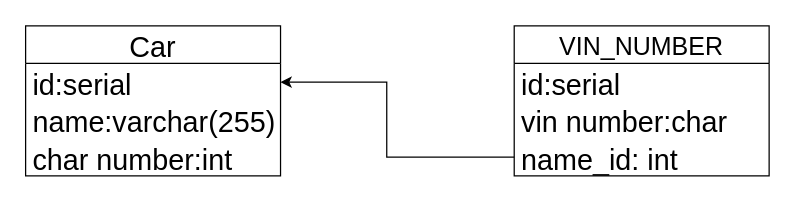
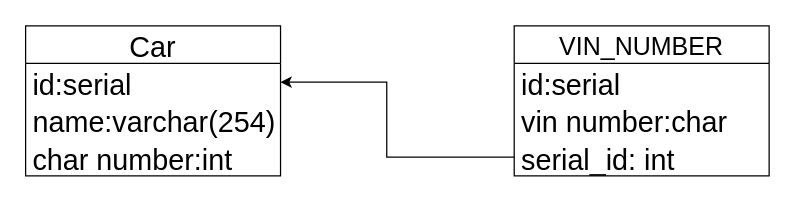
(166, 122) -> (166, 122)
(603, 160) -> (612, 160)
